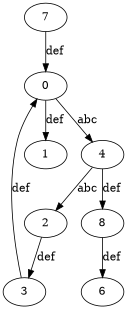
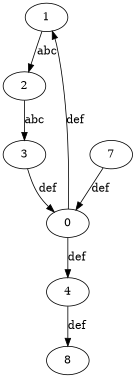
(87, 120) -> (77, 258)
(77, 186) -> (36, 48)
(46, 258) -> (34, 120)
(103, 292) -> none
